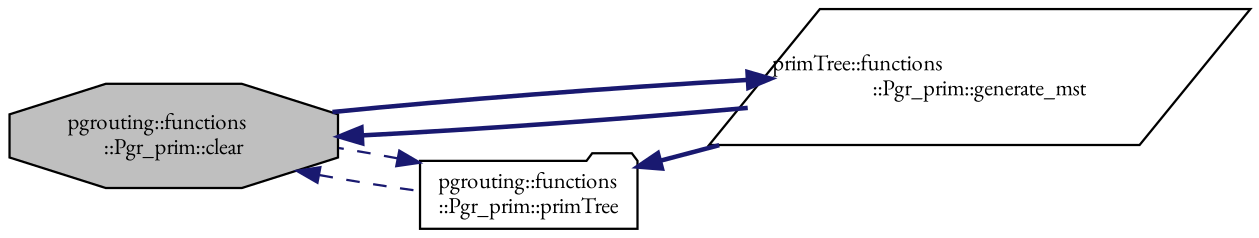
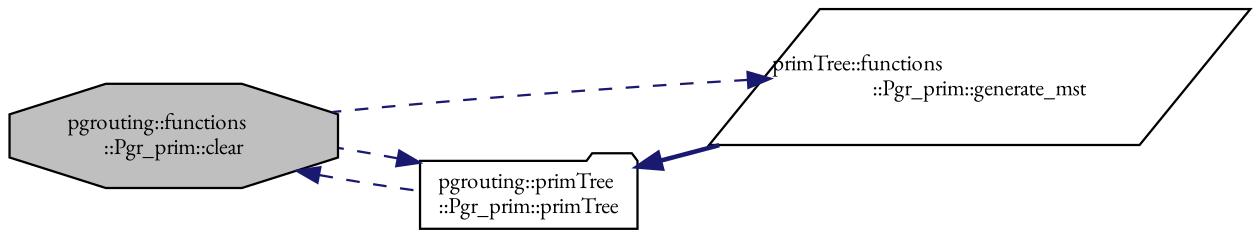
(540, 94) -> (540, 94)
(555, 123) -> none
(529, 195) -> (529, 195)
